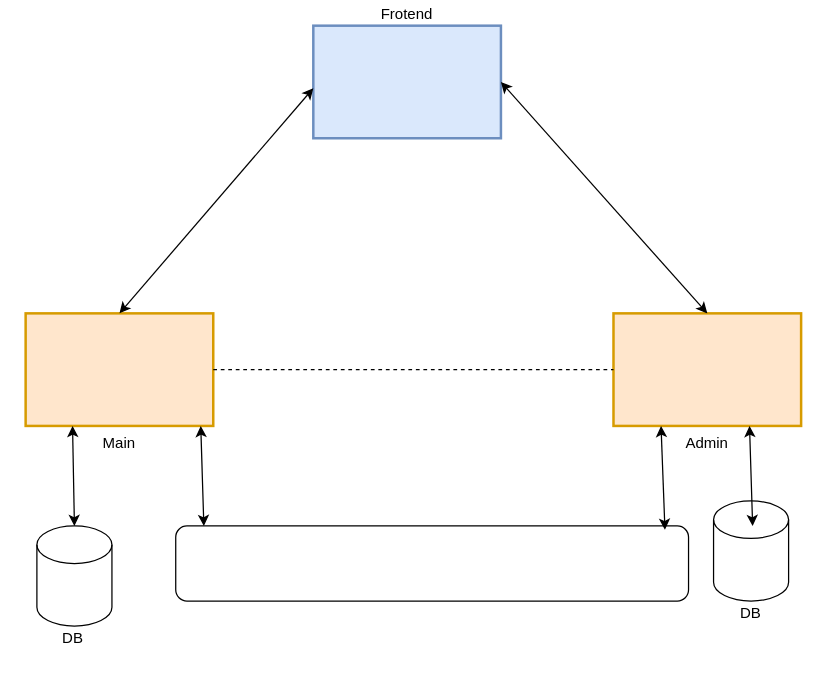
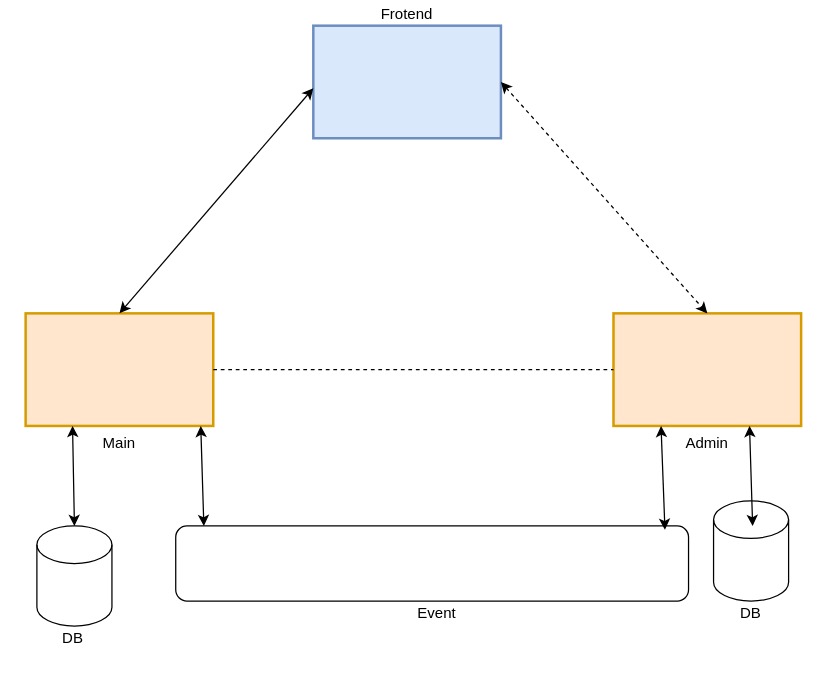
(604, 198) -> (604, 198)
none -> (437, 613)
